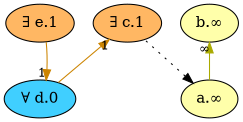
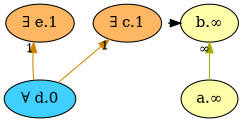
(47, 56) -> (33, 67)
(165, 58) -> (166, 23)
